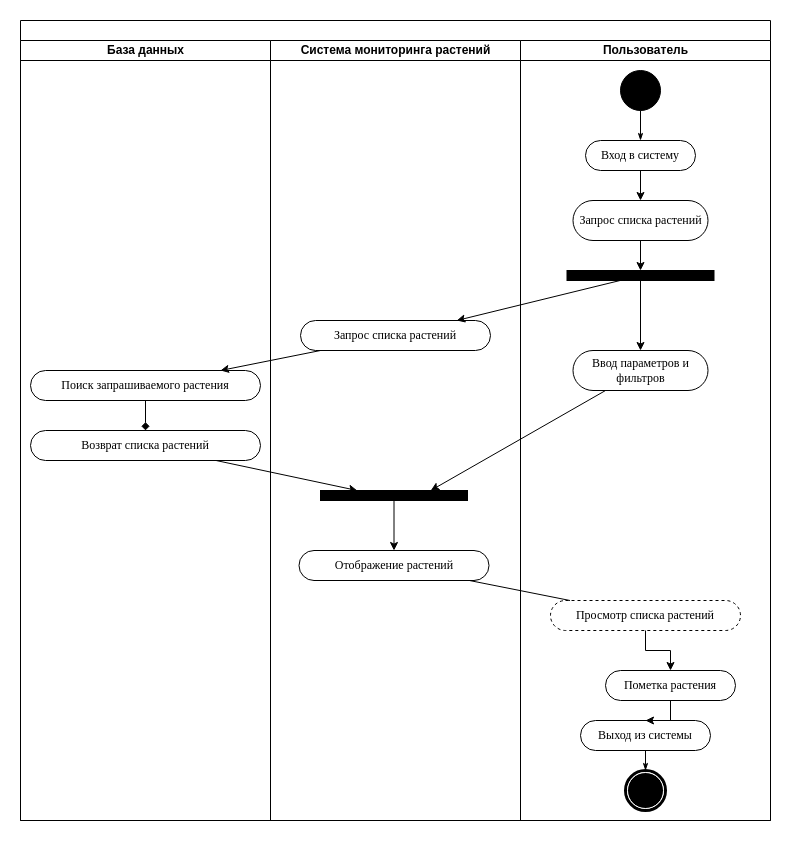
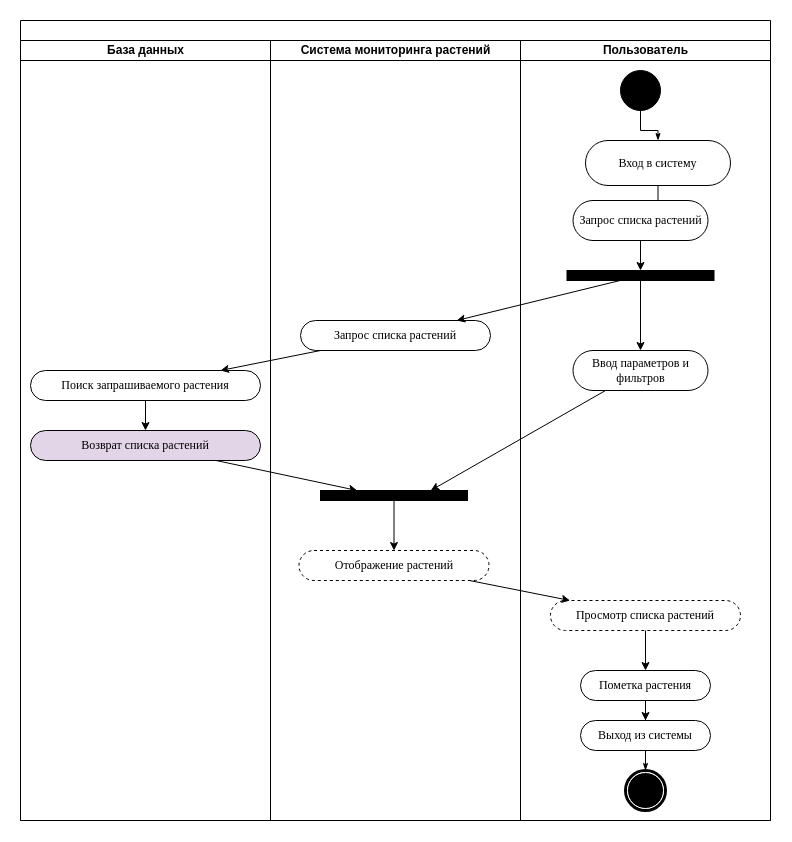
(641, 156) -> (658, 163)
(146, 421) -> (146, 422)
(146, 446) -> (146, 446)
(394, 566) -> (394, 566)
(565, 600) -> (562, 599)
(671, 686) -> (646, 686)
